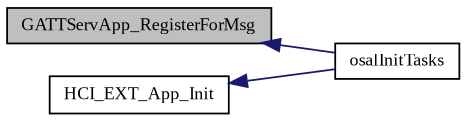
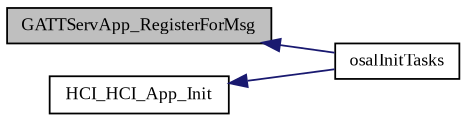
(139, 95) -> (139, 95)
